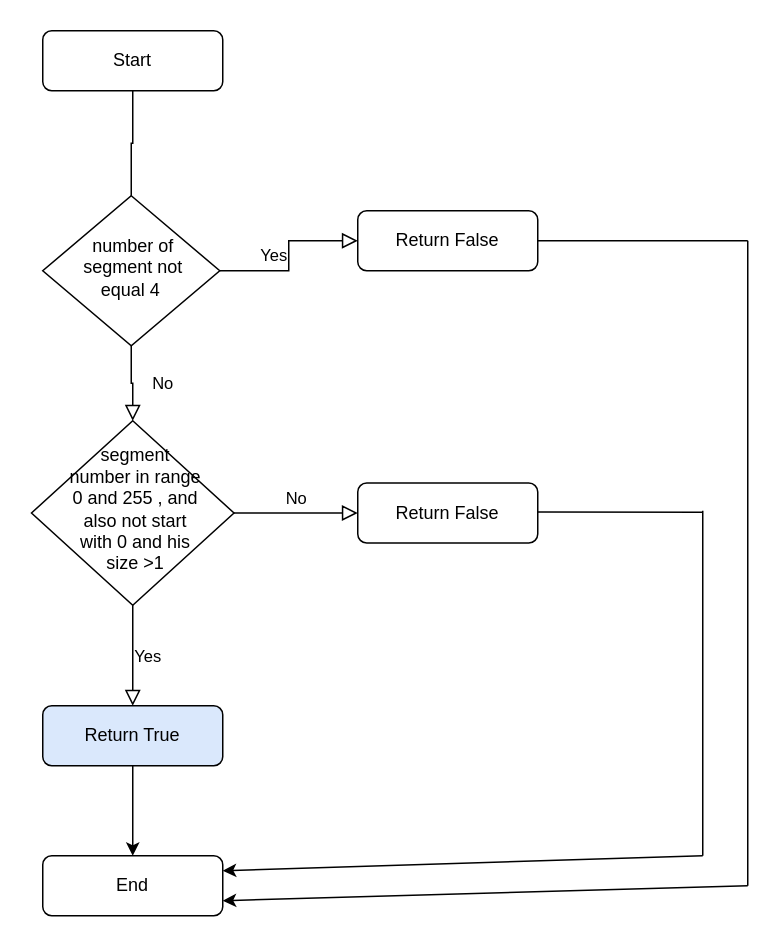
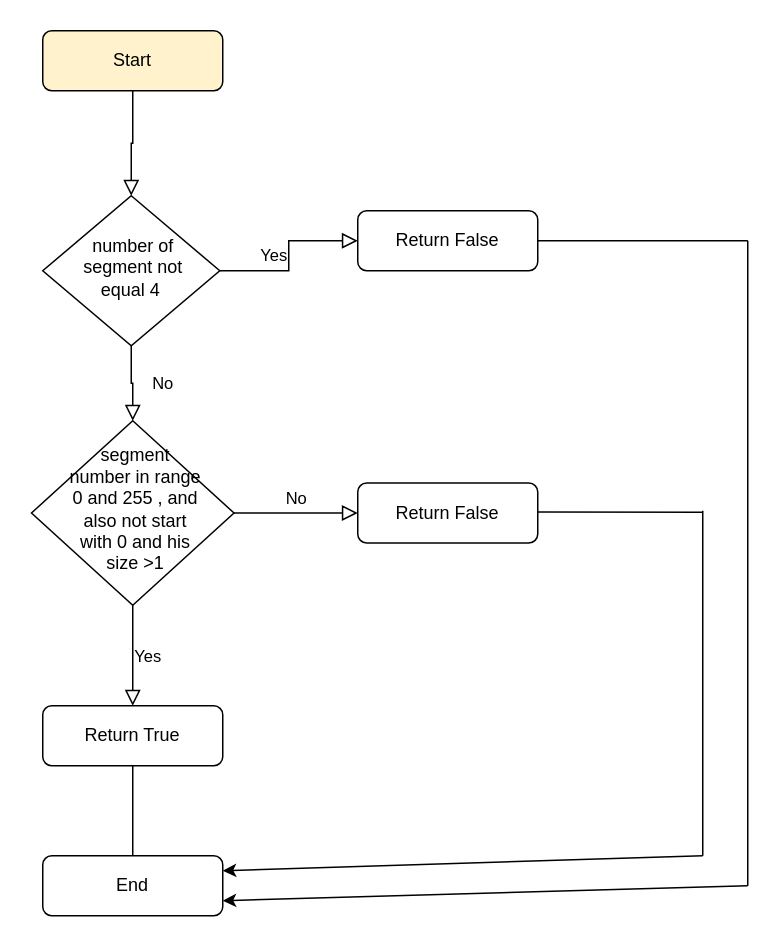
(133, 61) -> (133, 61)
(131, 186) -> (131, 179)
(133, 736) -> (133, 736)
(133, 844) -> (133, 848)
